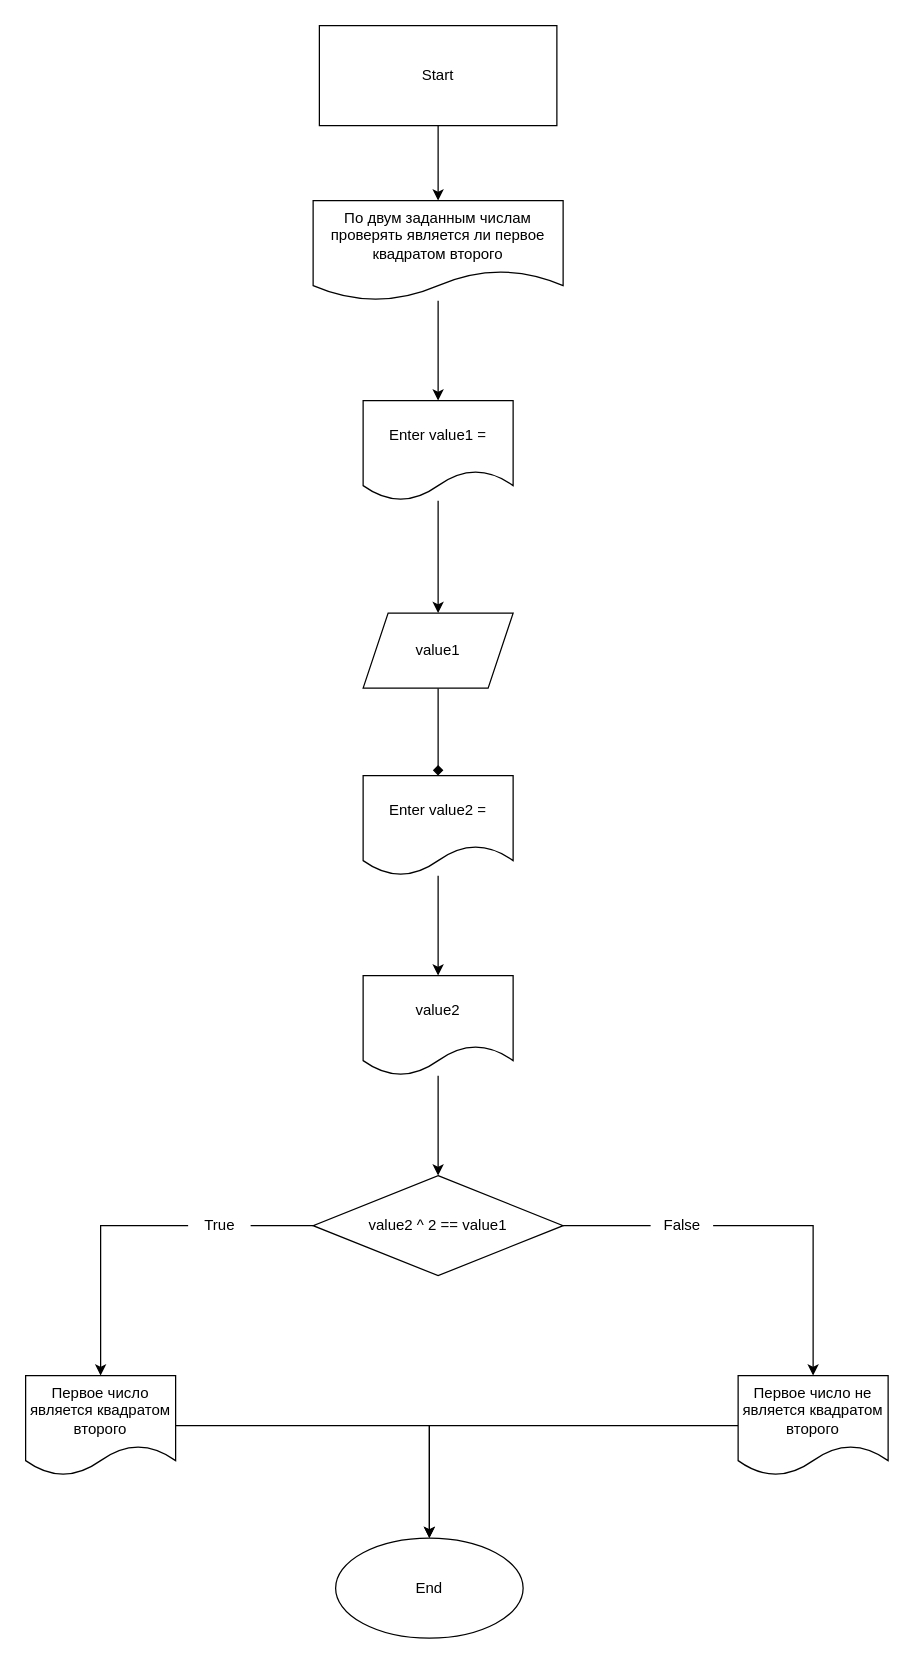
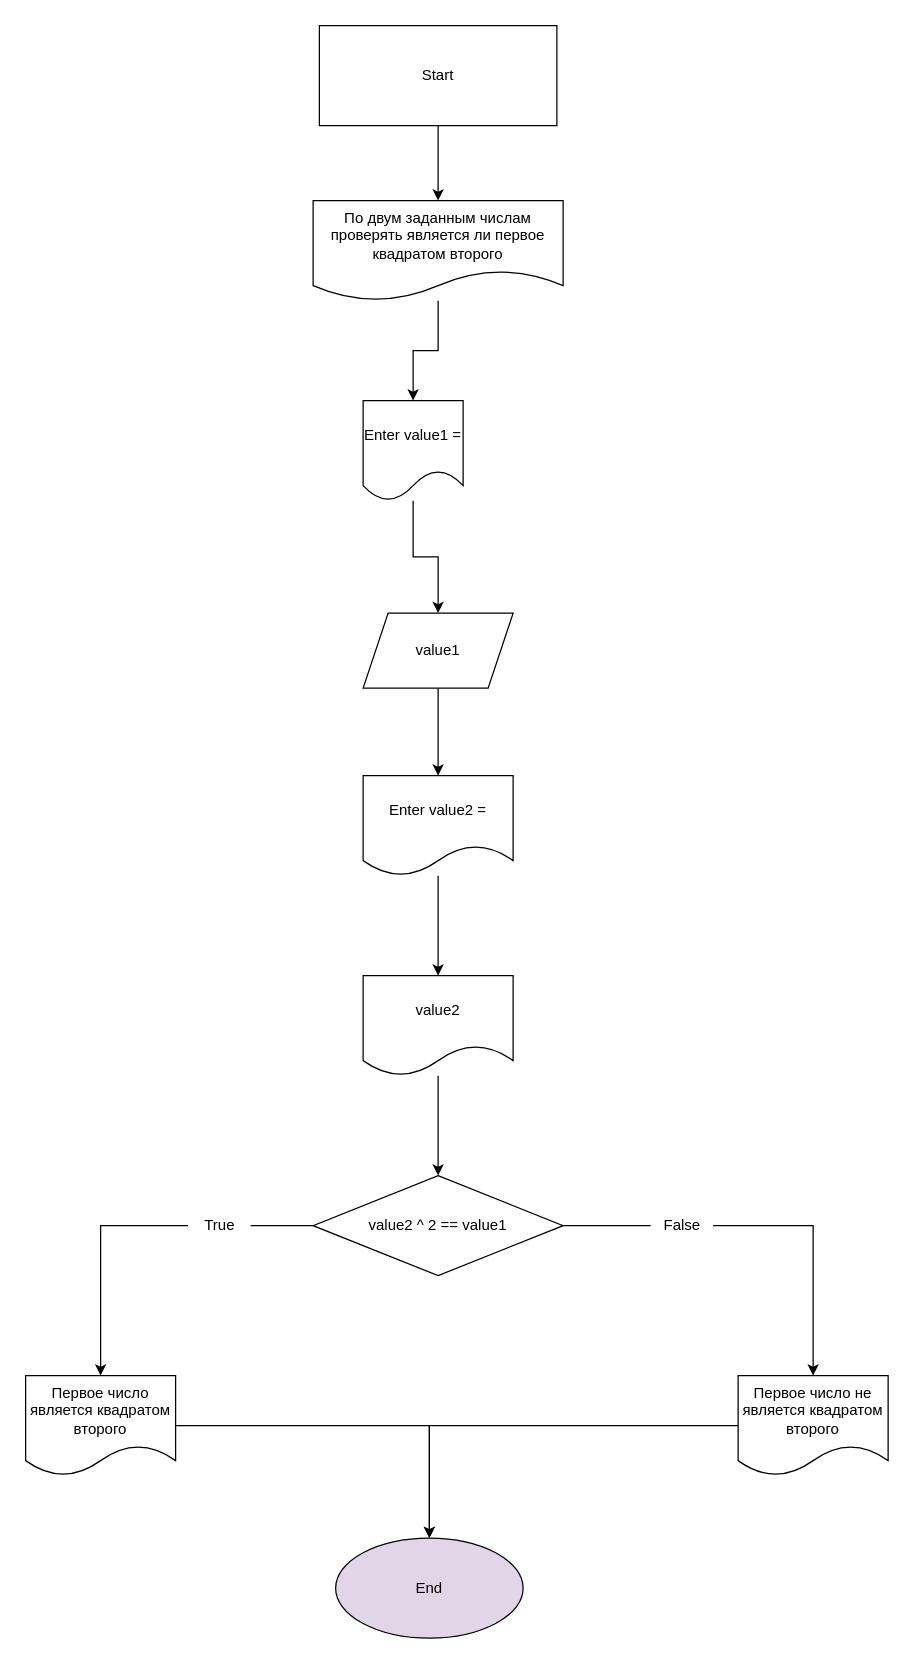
(438, 451) -> (413, 451)
(438, 765) -> (438, 766)
(429, 1588) -> (429, 1588)
